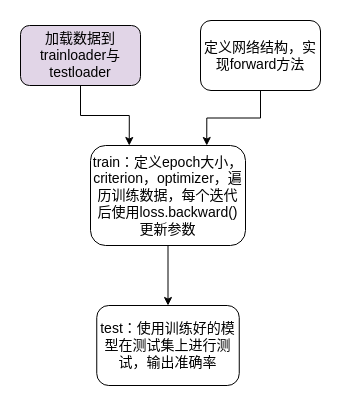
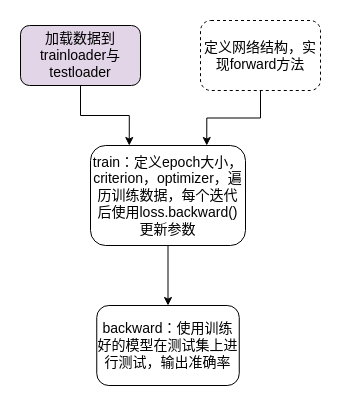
(261, 56) -> (261, 56)
(168, 346) -> (168, 346)
